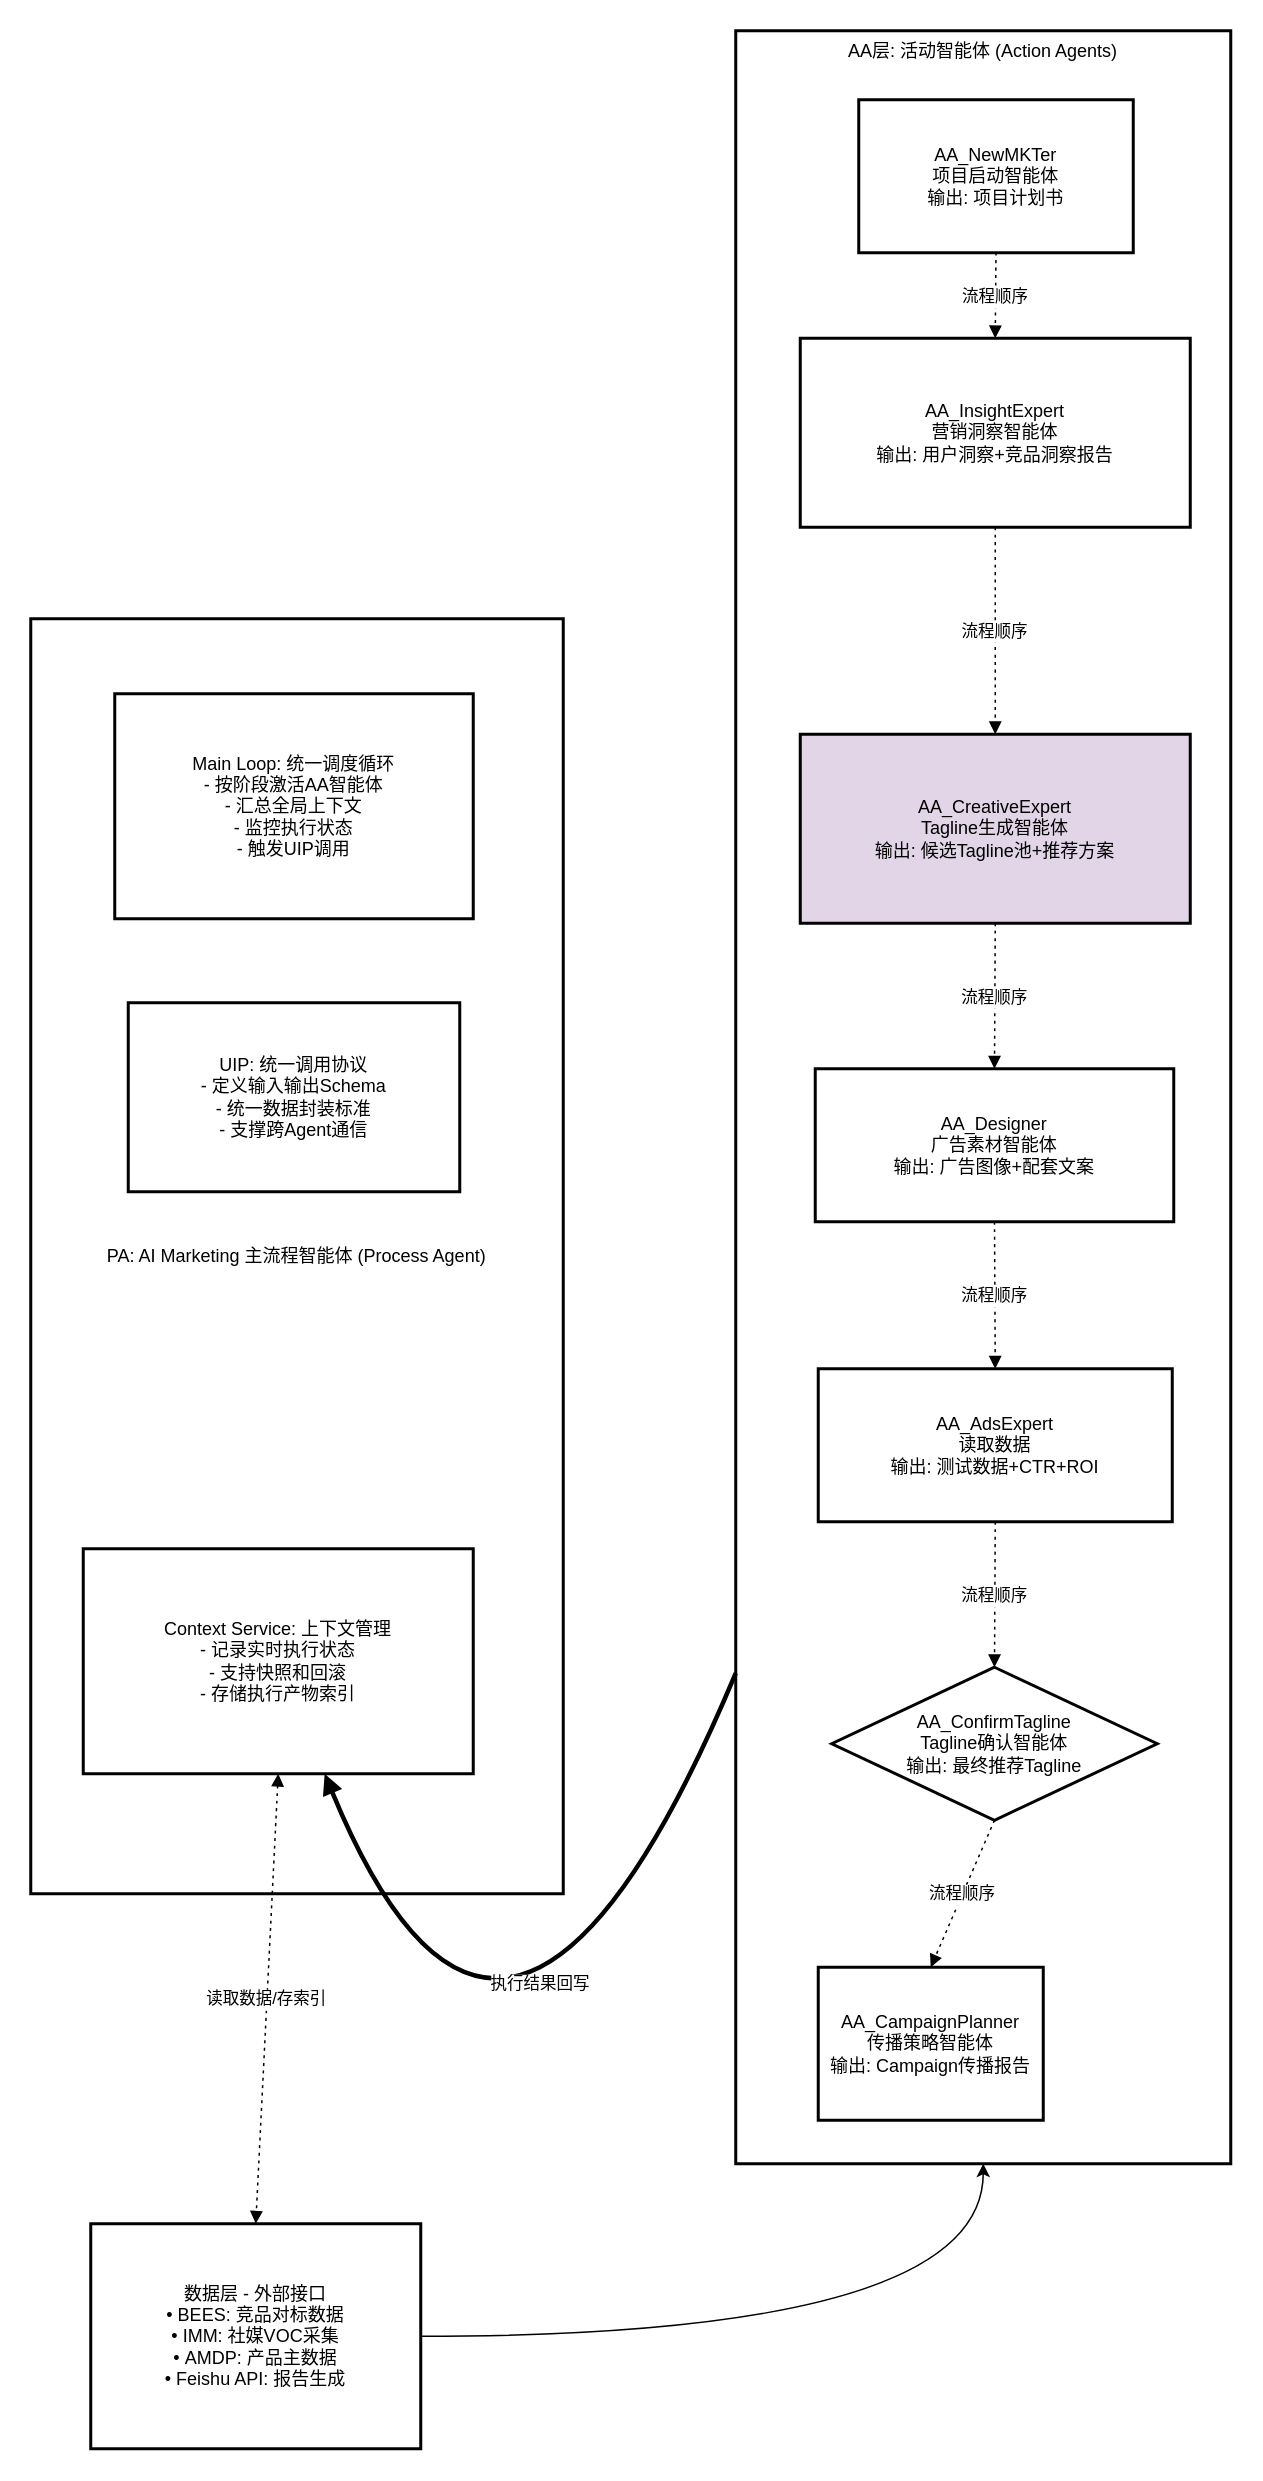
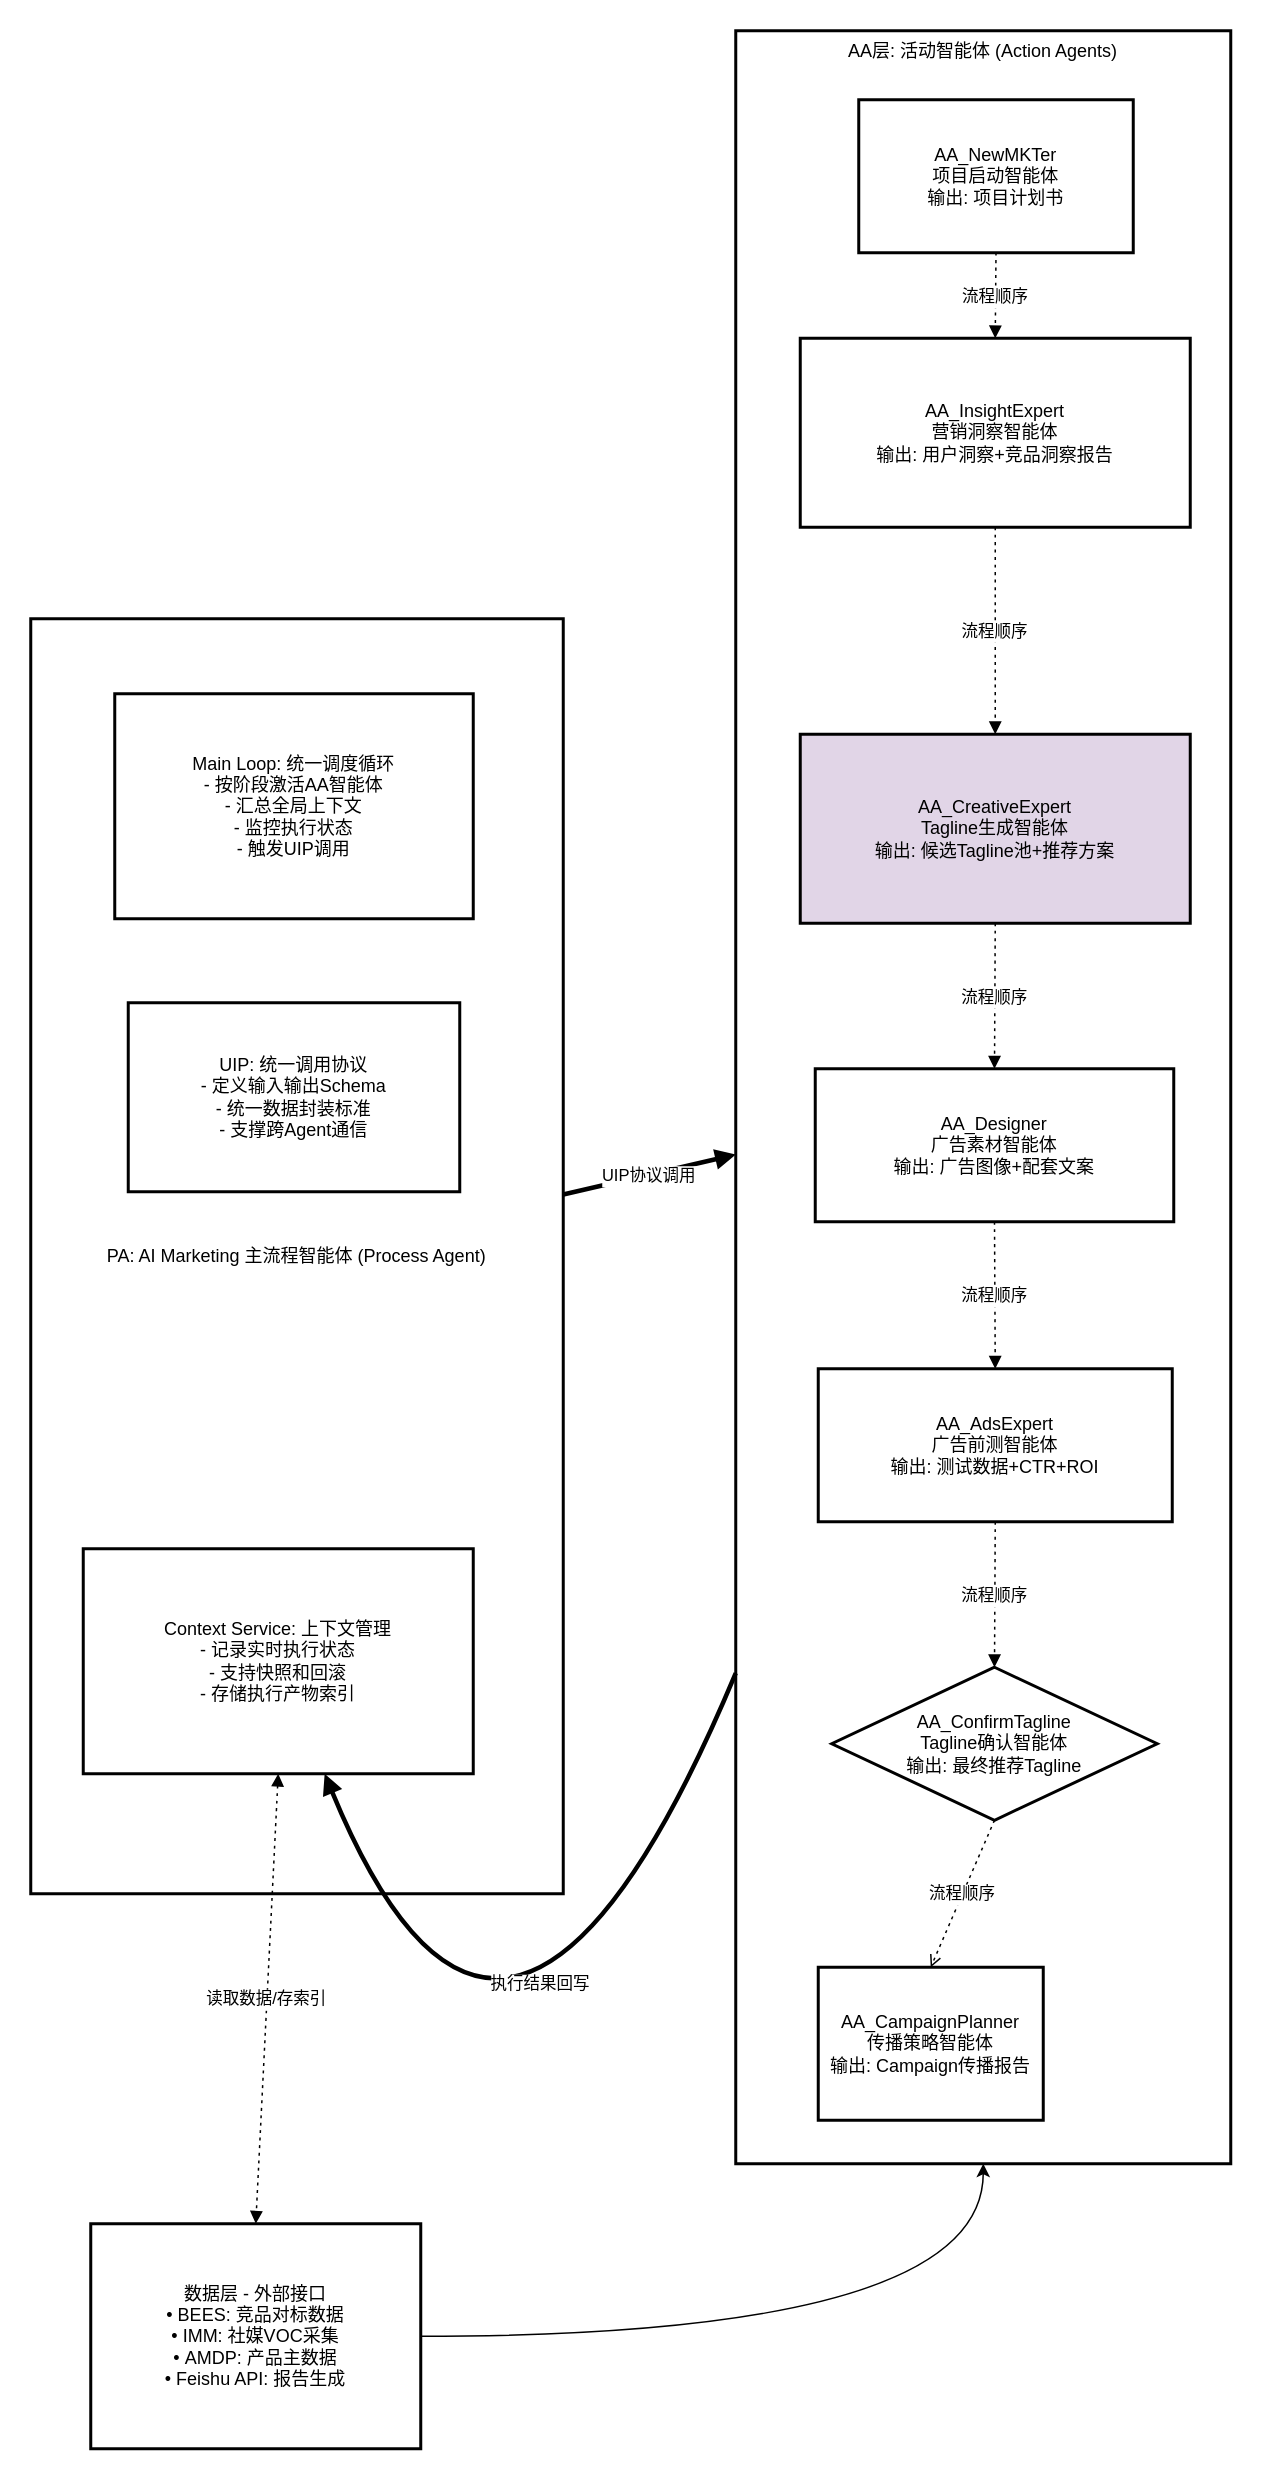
none -> (674, 1169)
(995, 1445) -> (995, 1445)
(936, 1954) -> (935, 1959)
